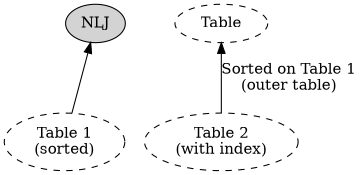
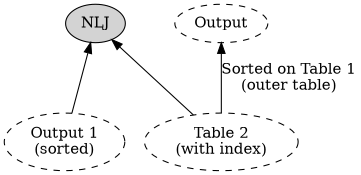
(221, 23) -> (221, 23)
none -> (157, 81)
(65, 142) -> (65, 142)
